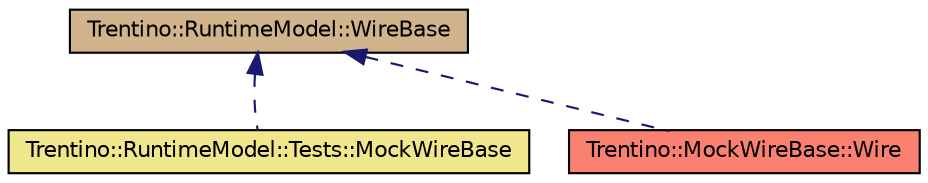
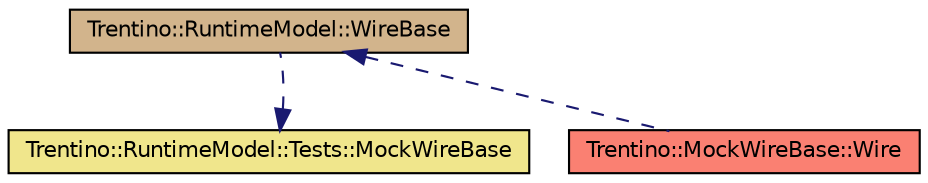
(255, 102) -> (283, 81)
